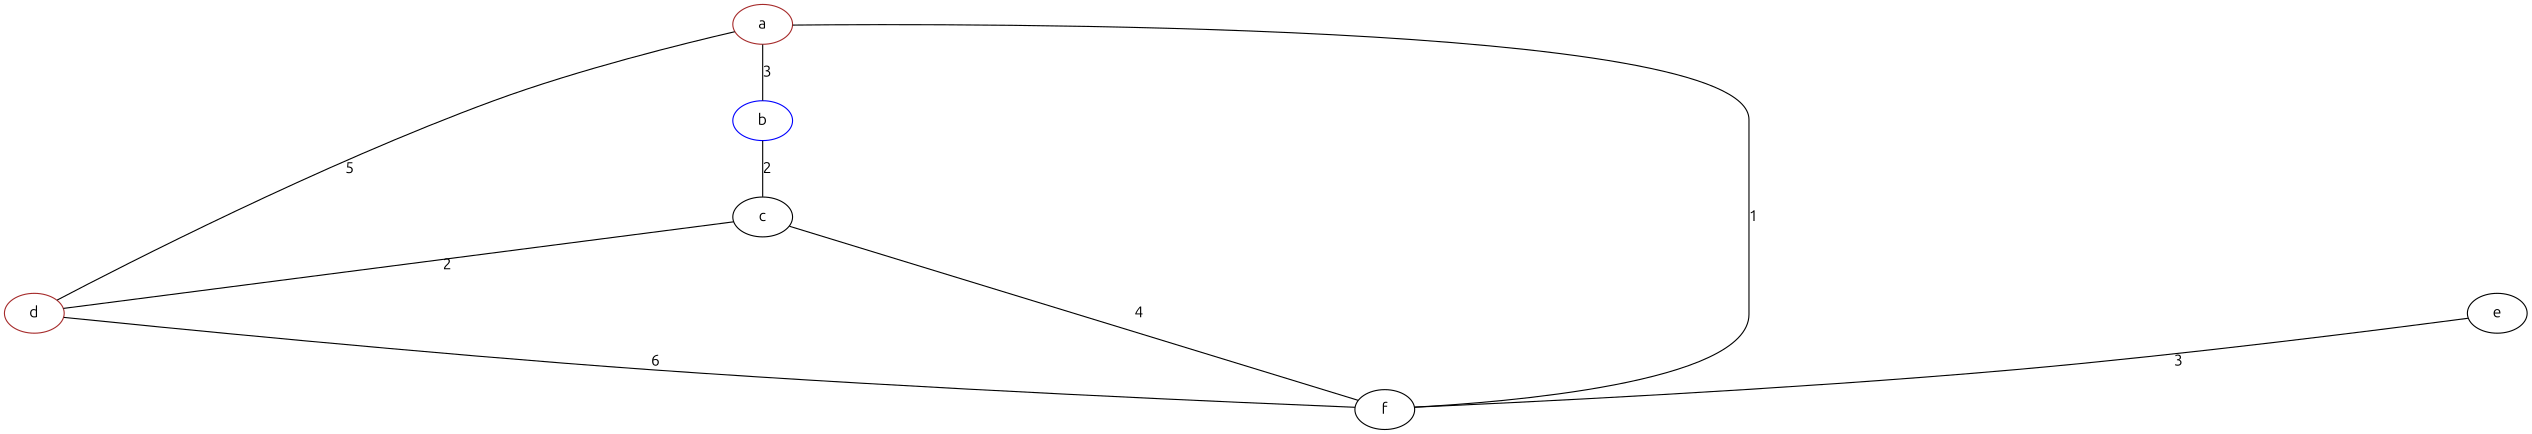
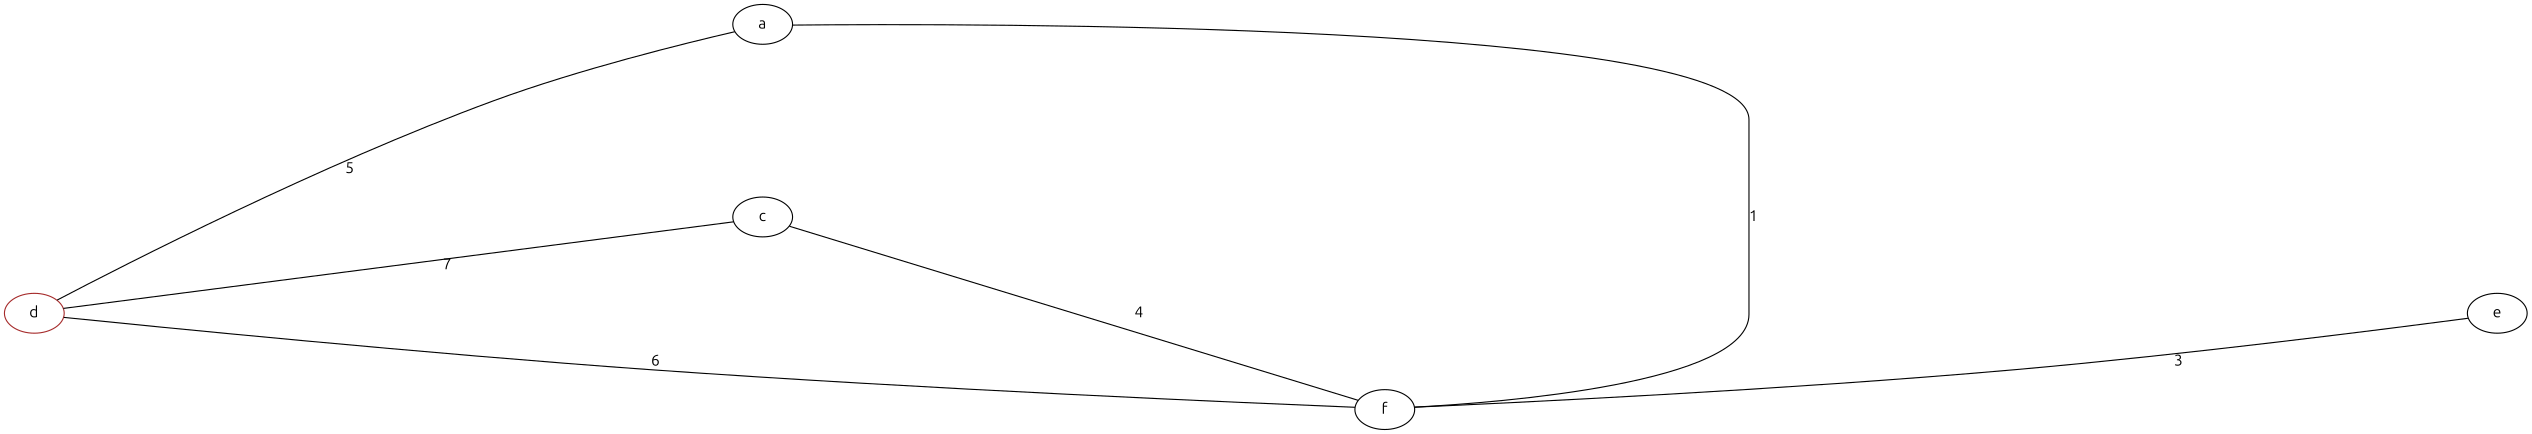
(763, 24) -> (763, 24)
(763, 121) -> none
(448, 265) -> (448, 265)
